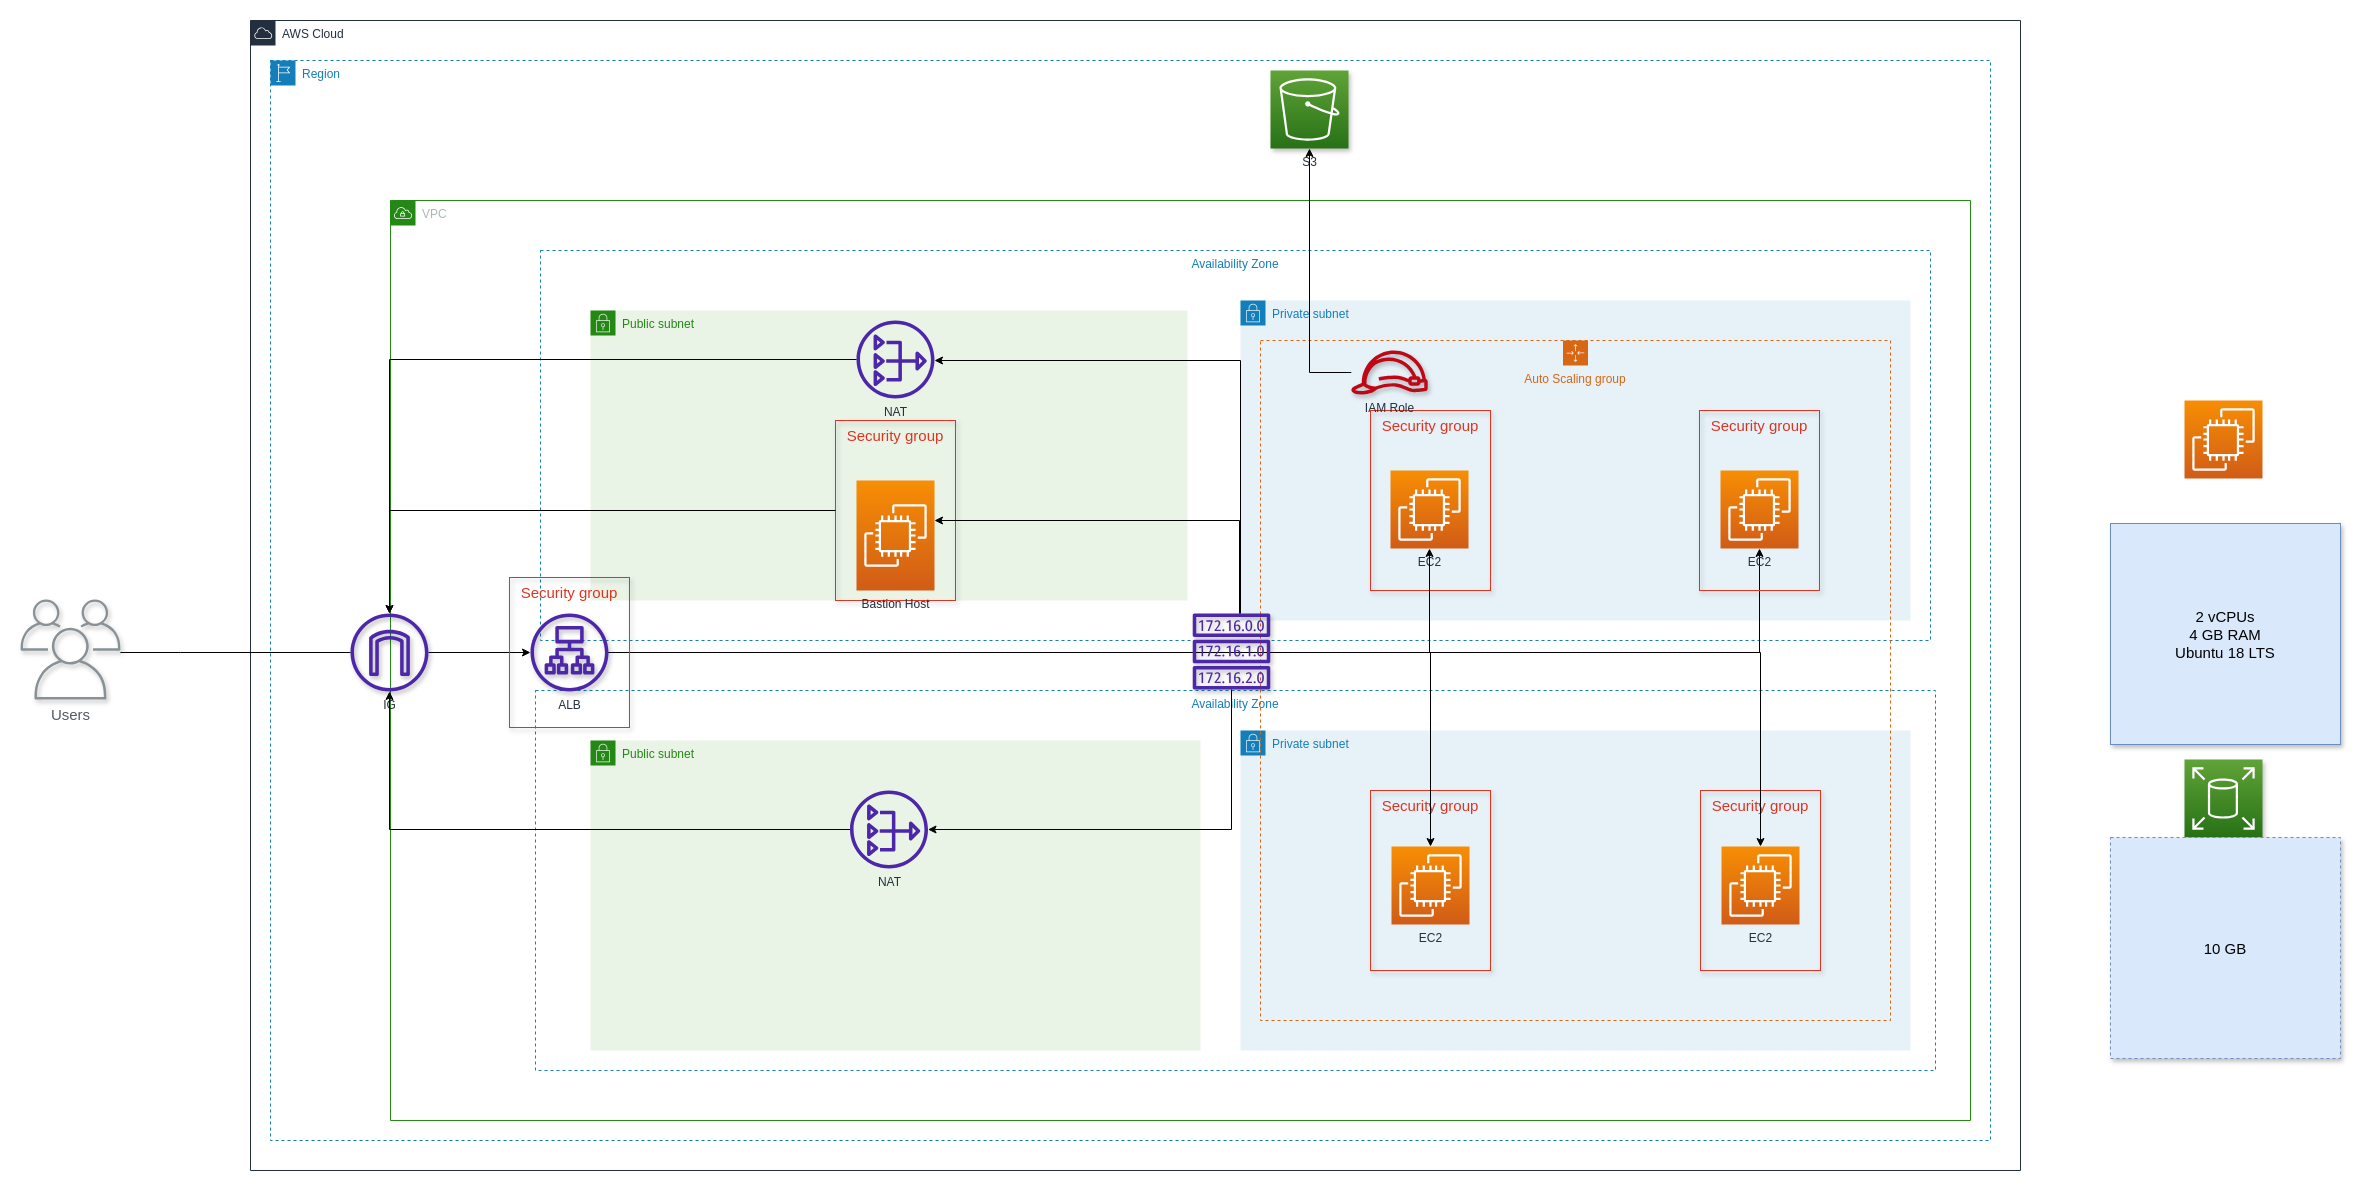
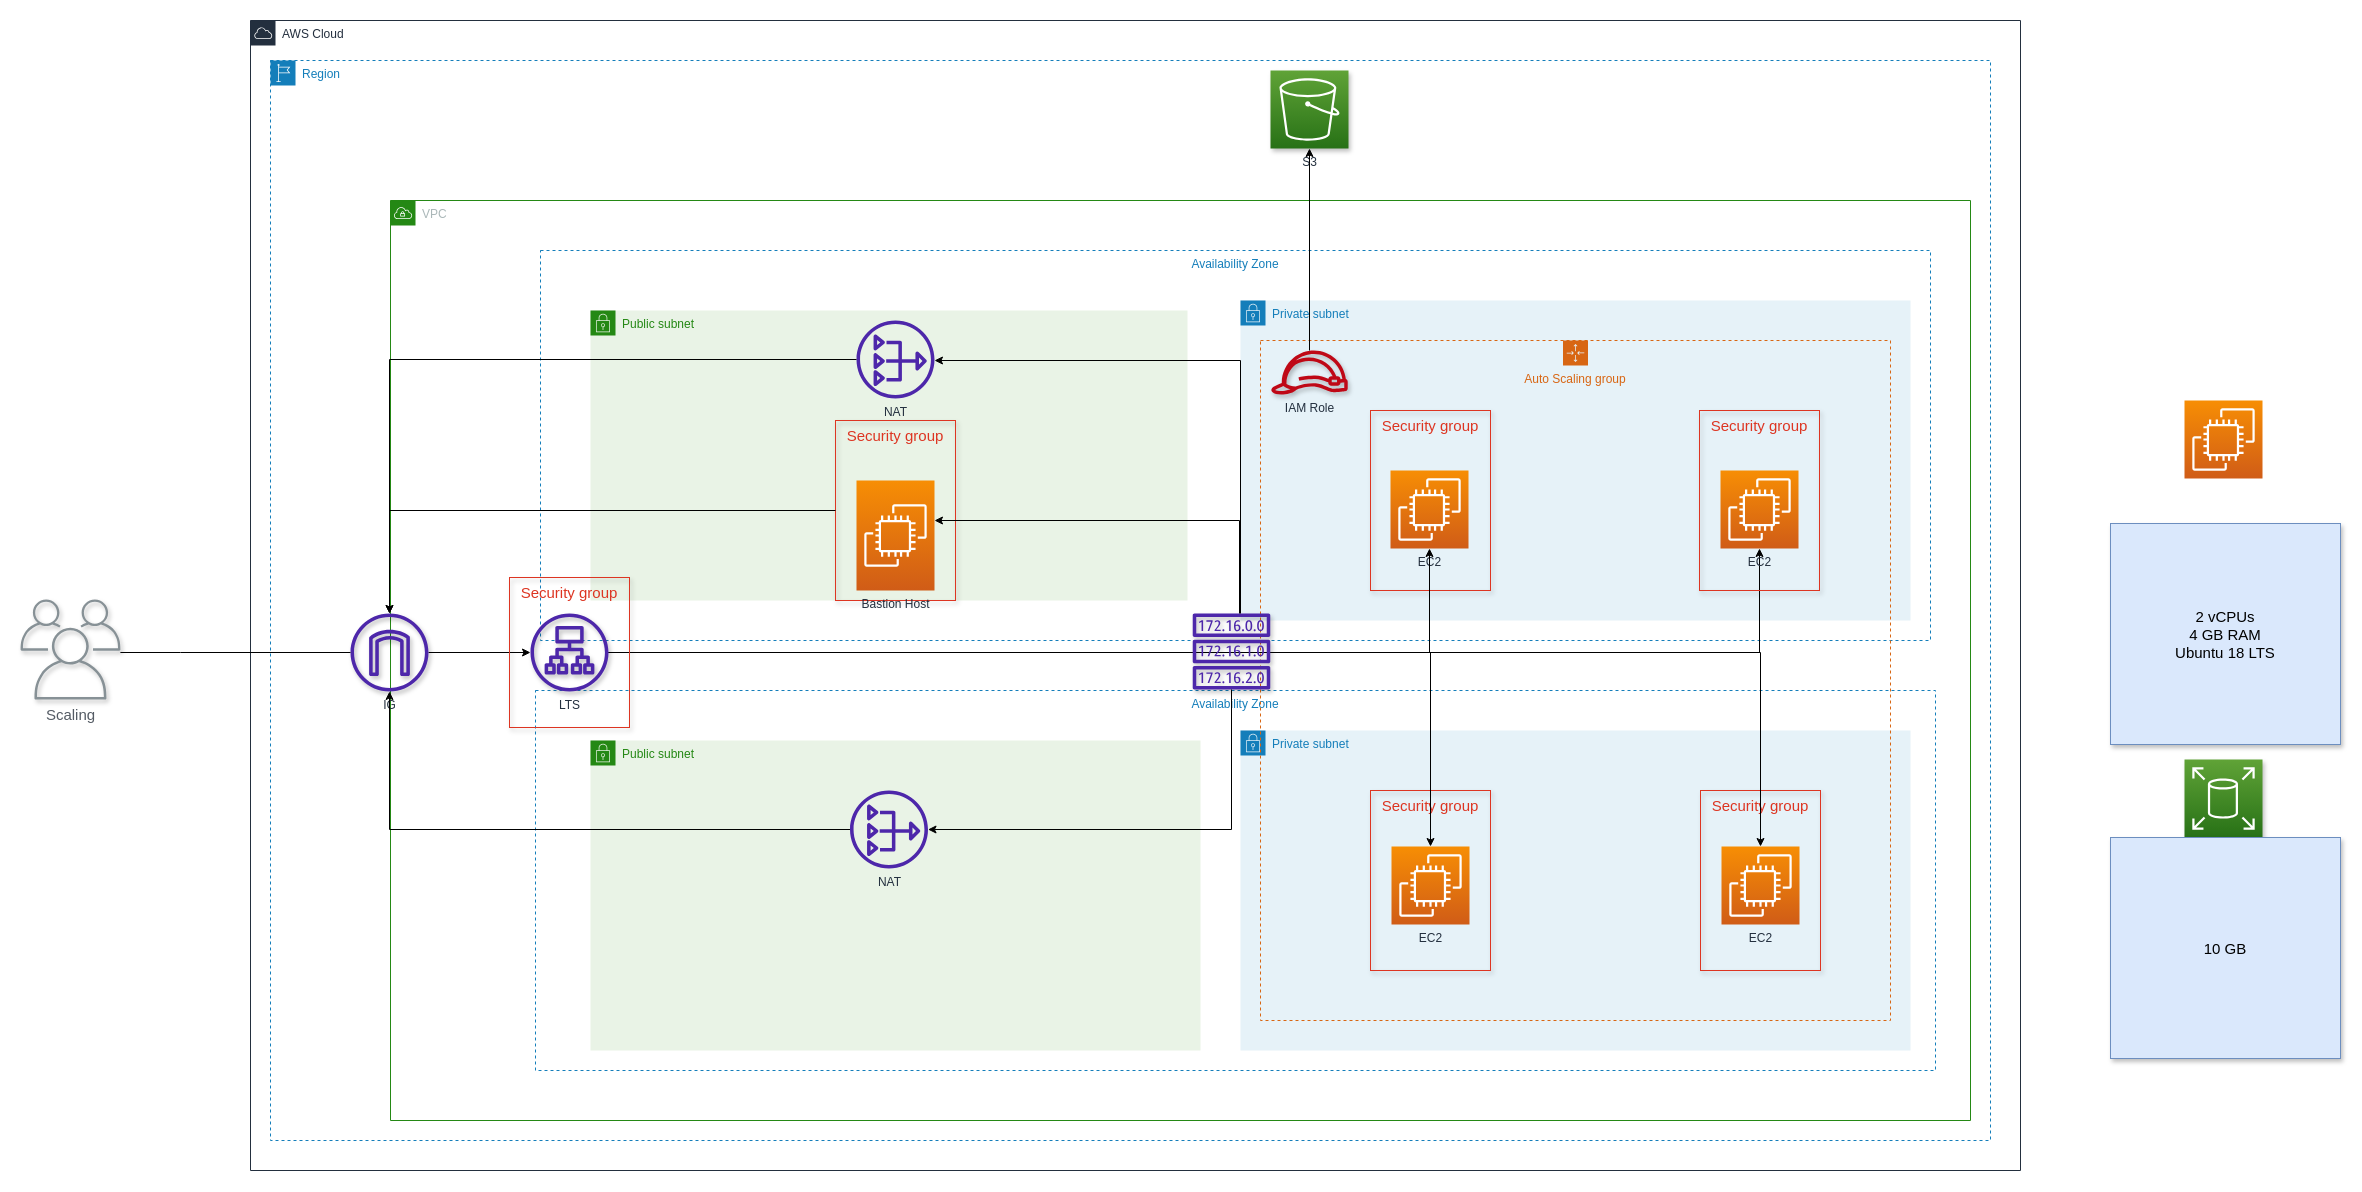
(1390, 373) -> (1310, 373)
(570, 706) -> (570, 706)
(71, 714) -> (71, 714)
(2226, 948) -> (2226, 948)
